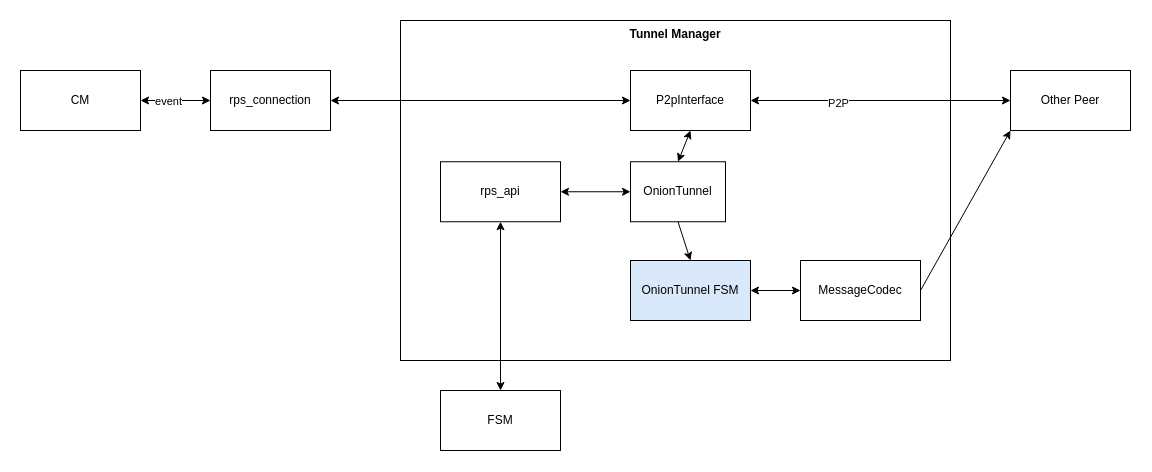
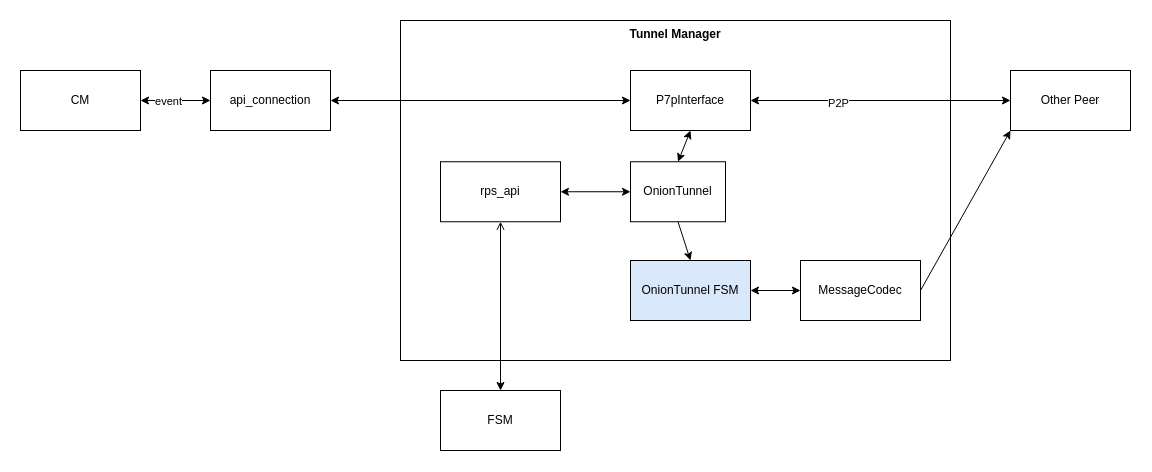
(271, 101) -> (271, 101)
(691, 101) -> (691, 101)
(501, 230) -> (501, 228)
